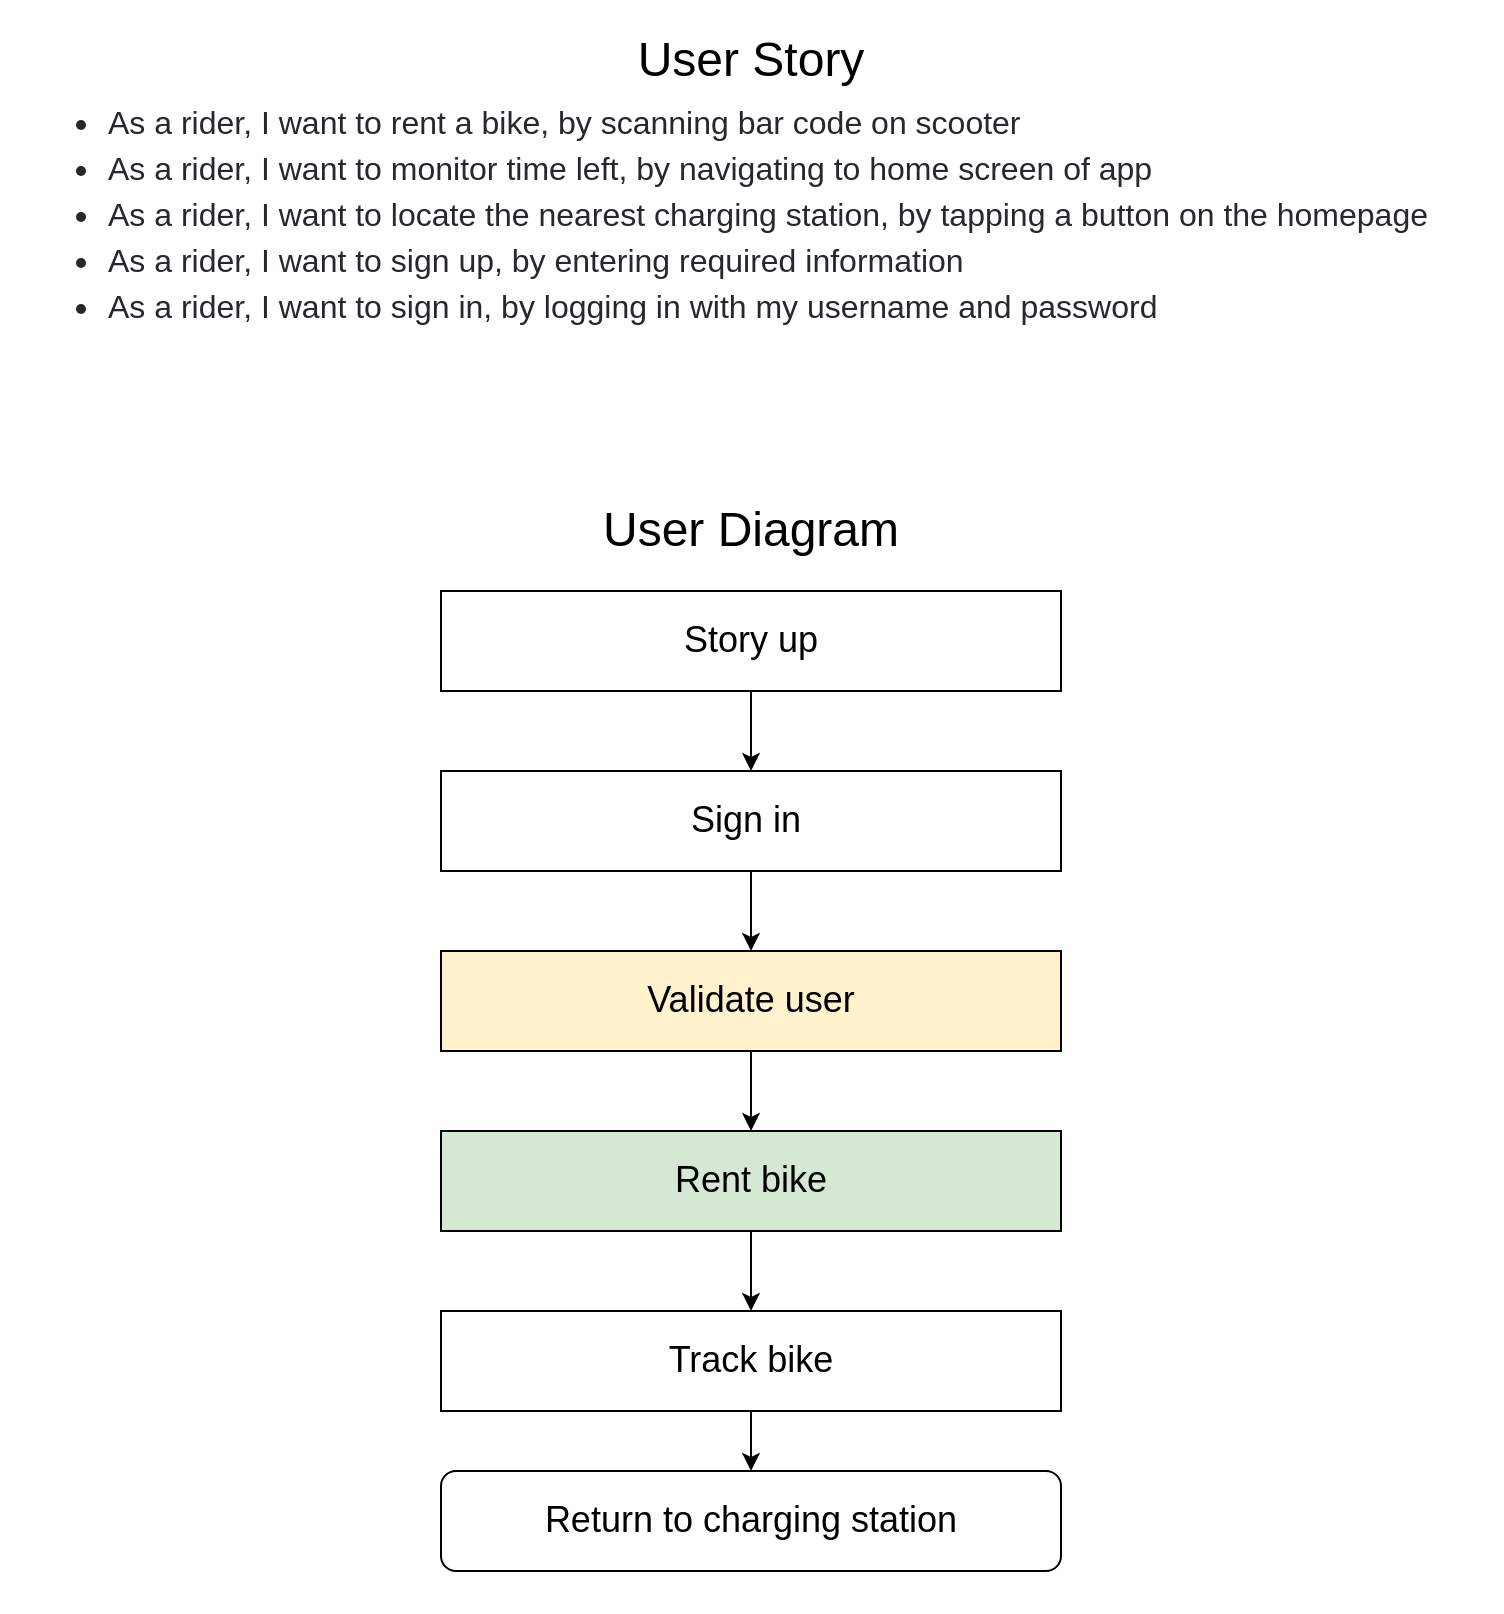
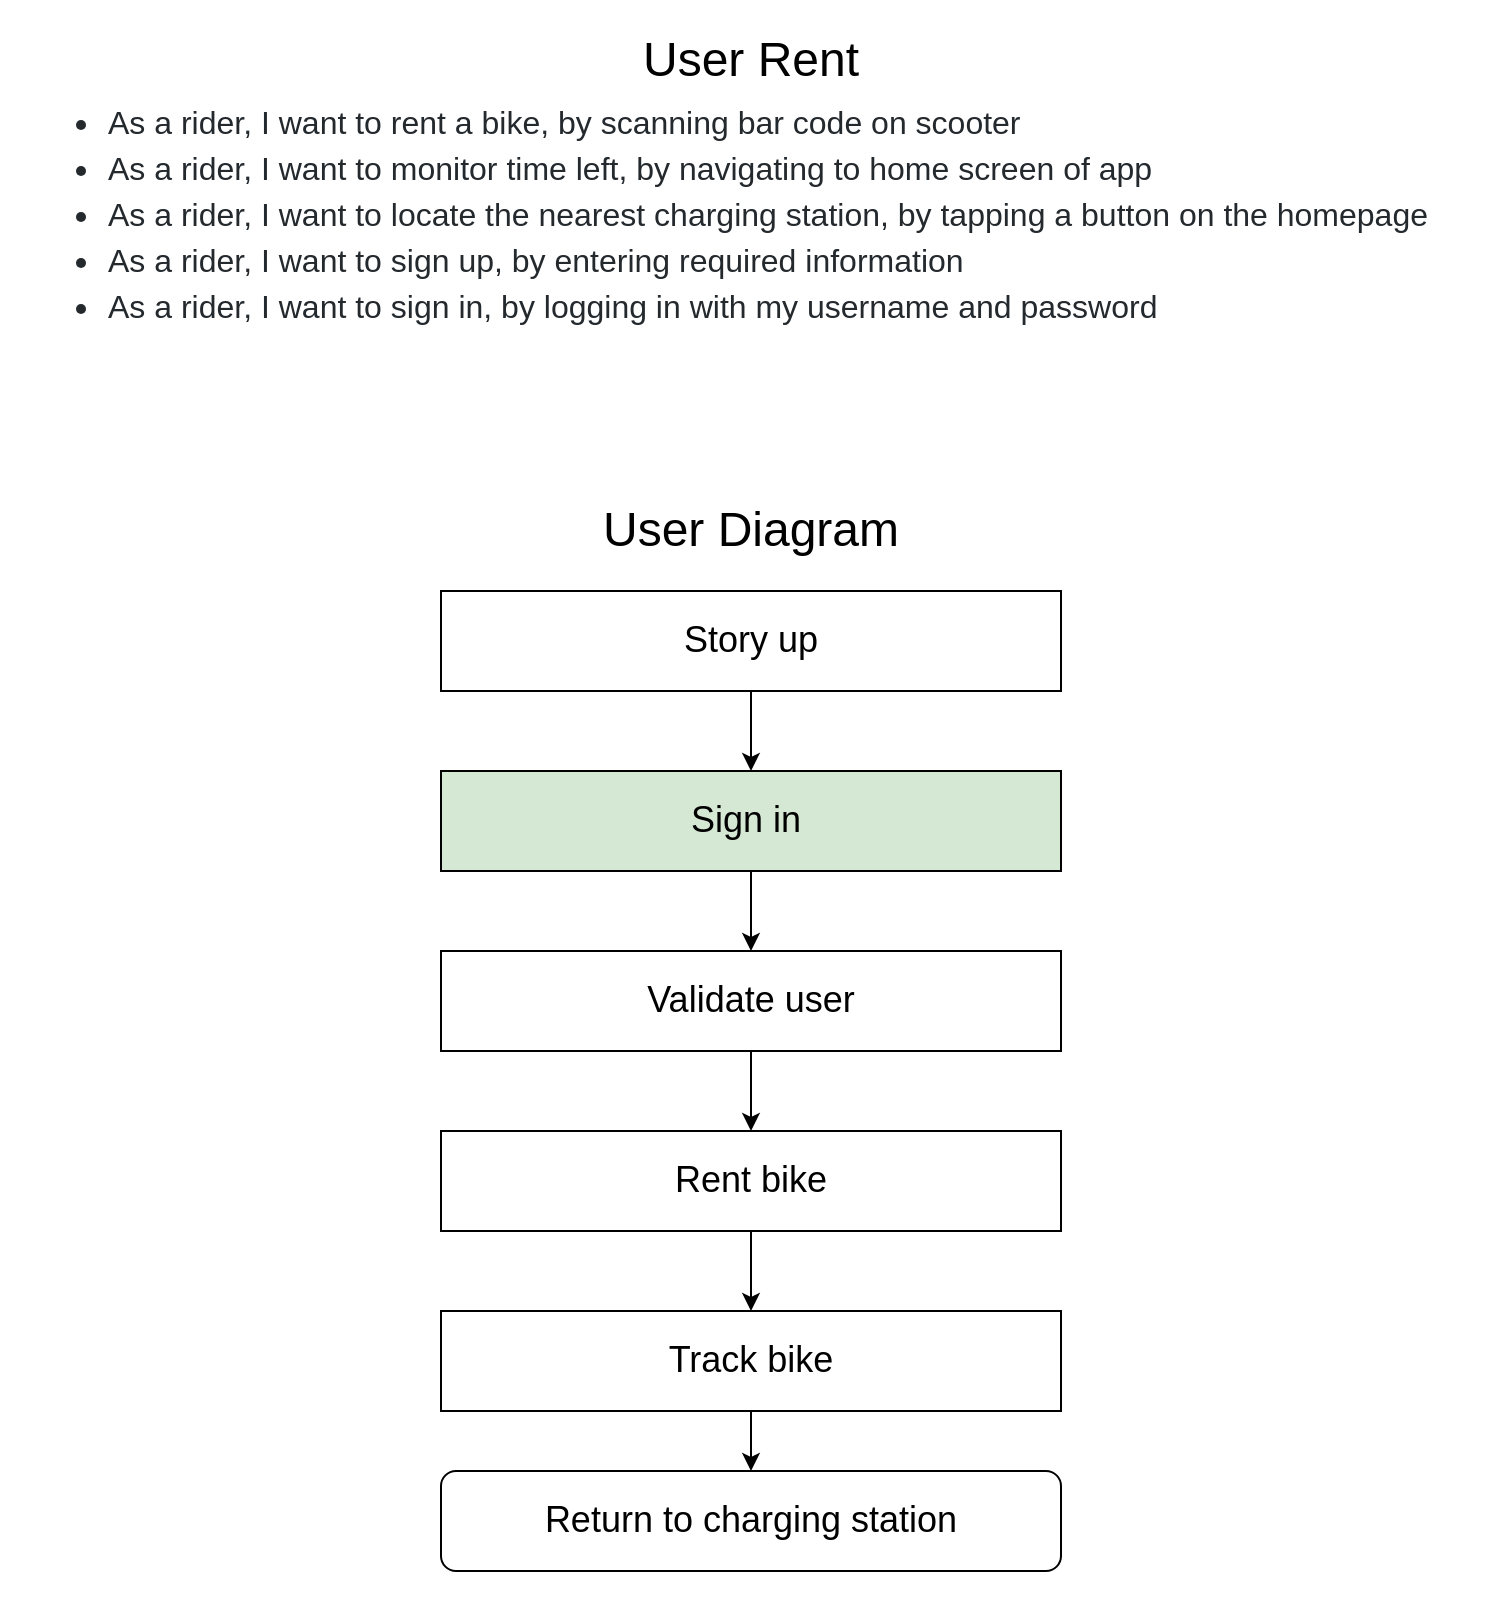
(752, 61) -> (752, 61)
(751, 821) -> (751, 821)
(751, 1001) -> (751, 1001)
(751, 1181) -> (751, 1181)
